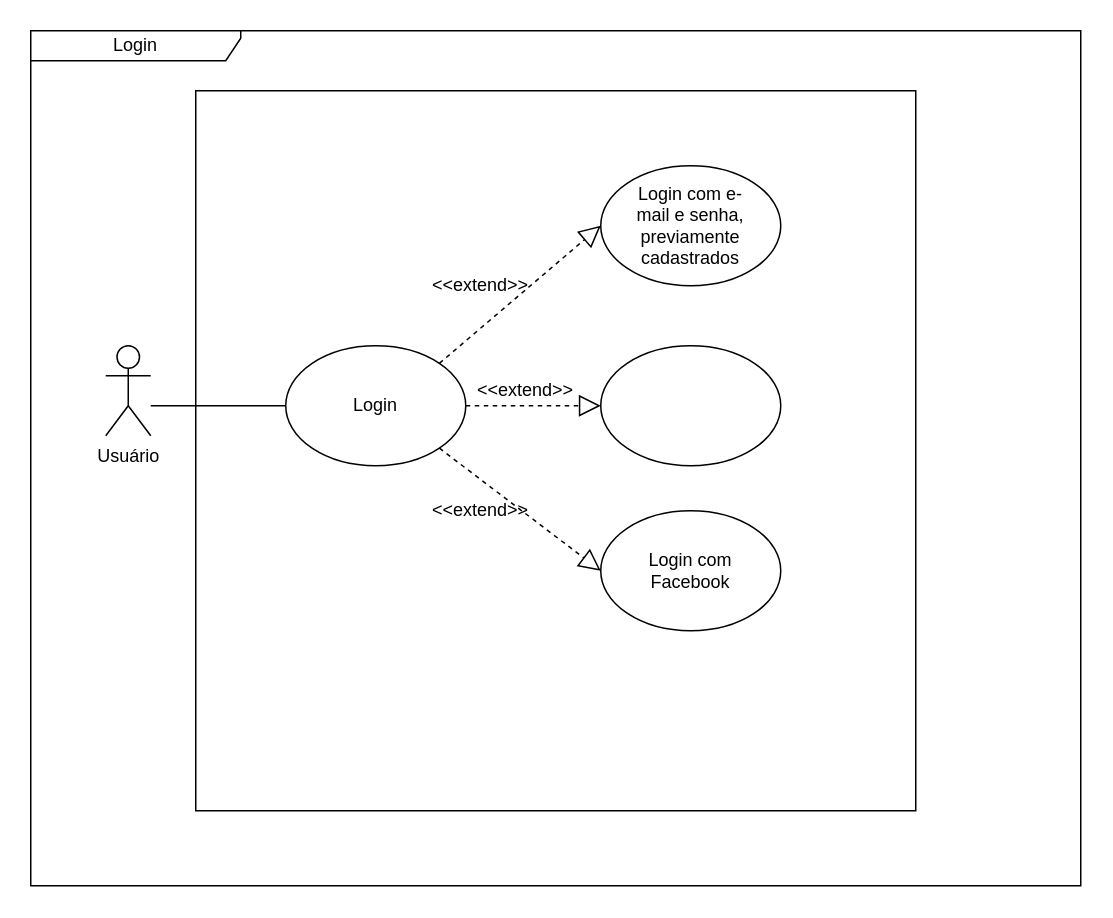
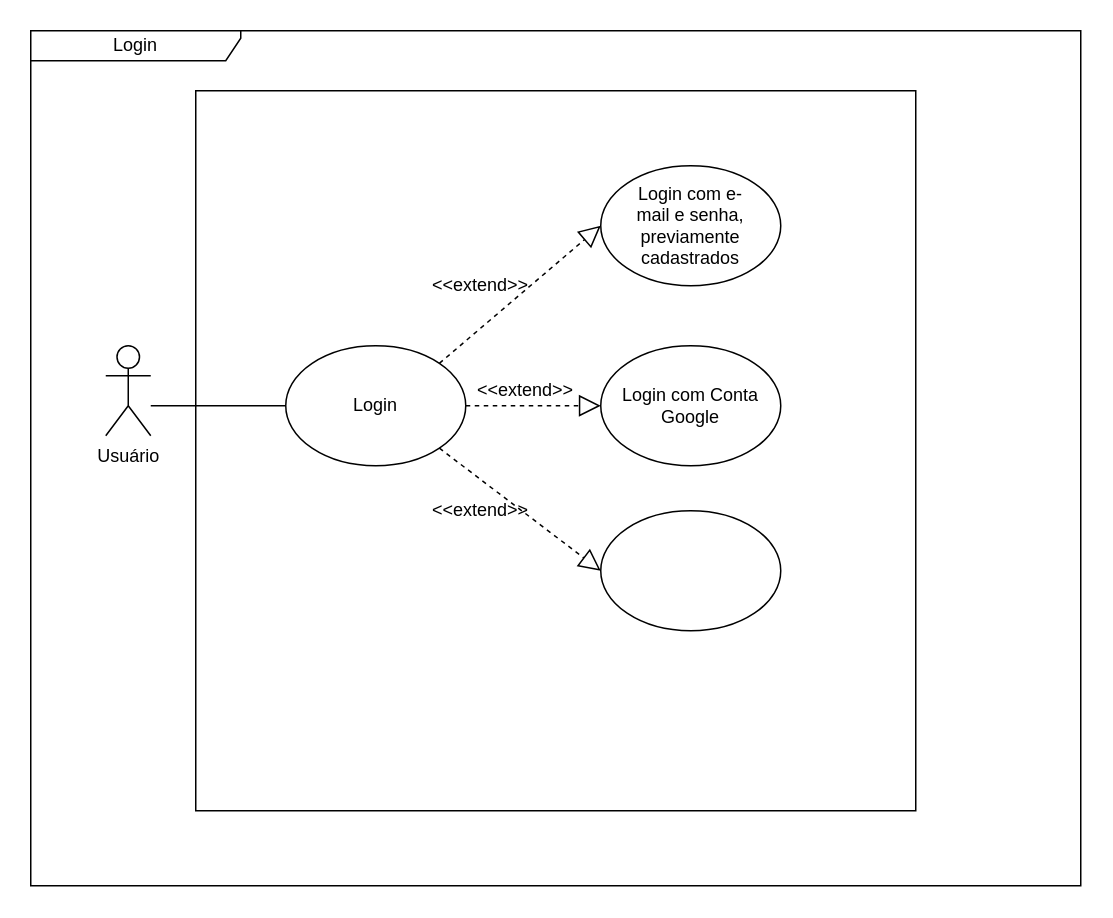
none -> (691, 406)
(691, 571) -> none
